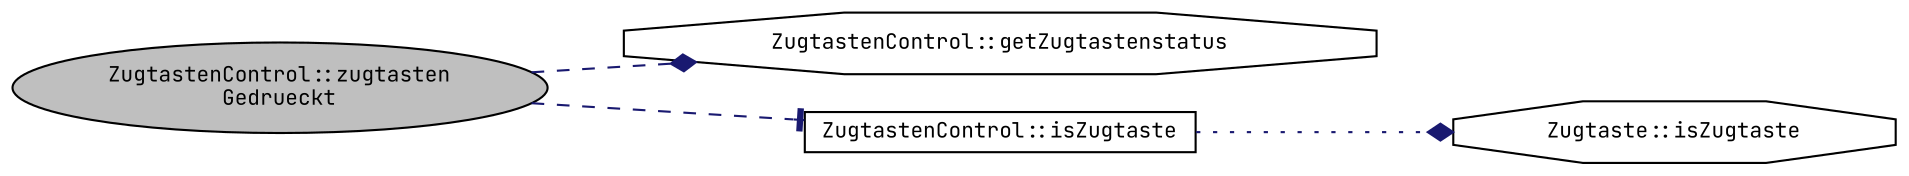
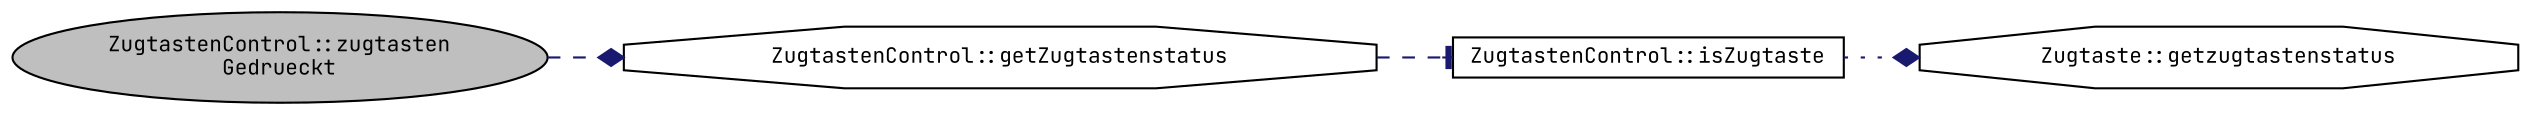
(662, 111) -> (1409, 57)
(1674, 132) -> (2219, 57)
